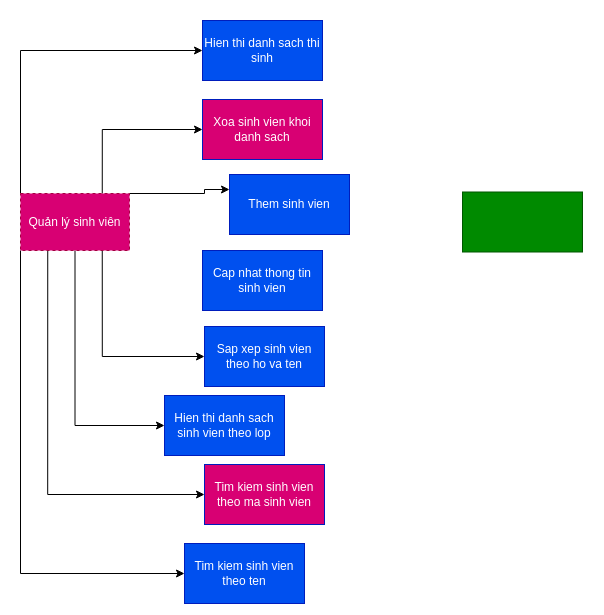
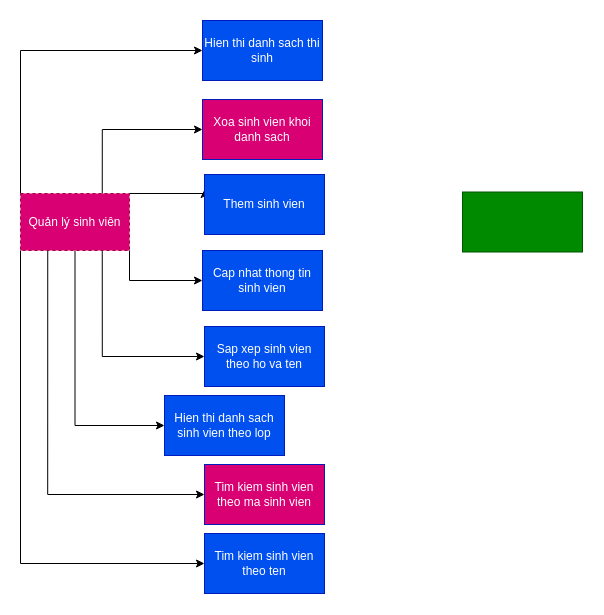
(290, 205) -> (265, 205)
none -> (148, 281)
(245, 574) -> (265, 564)
